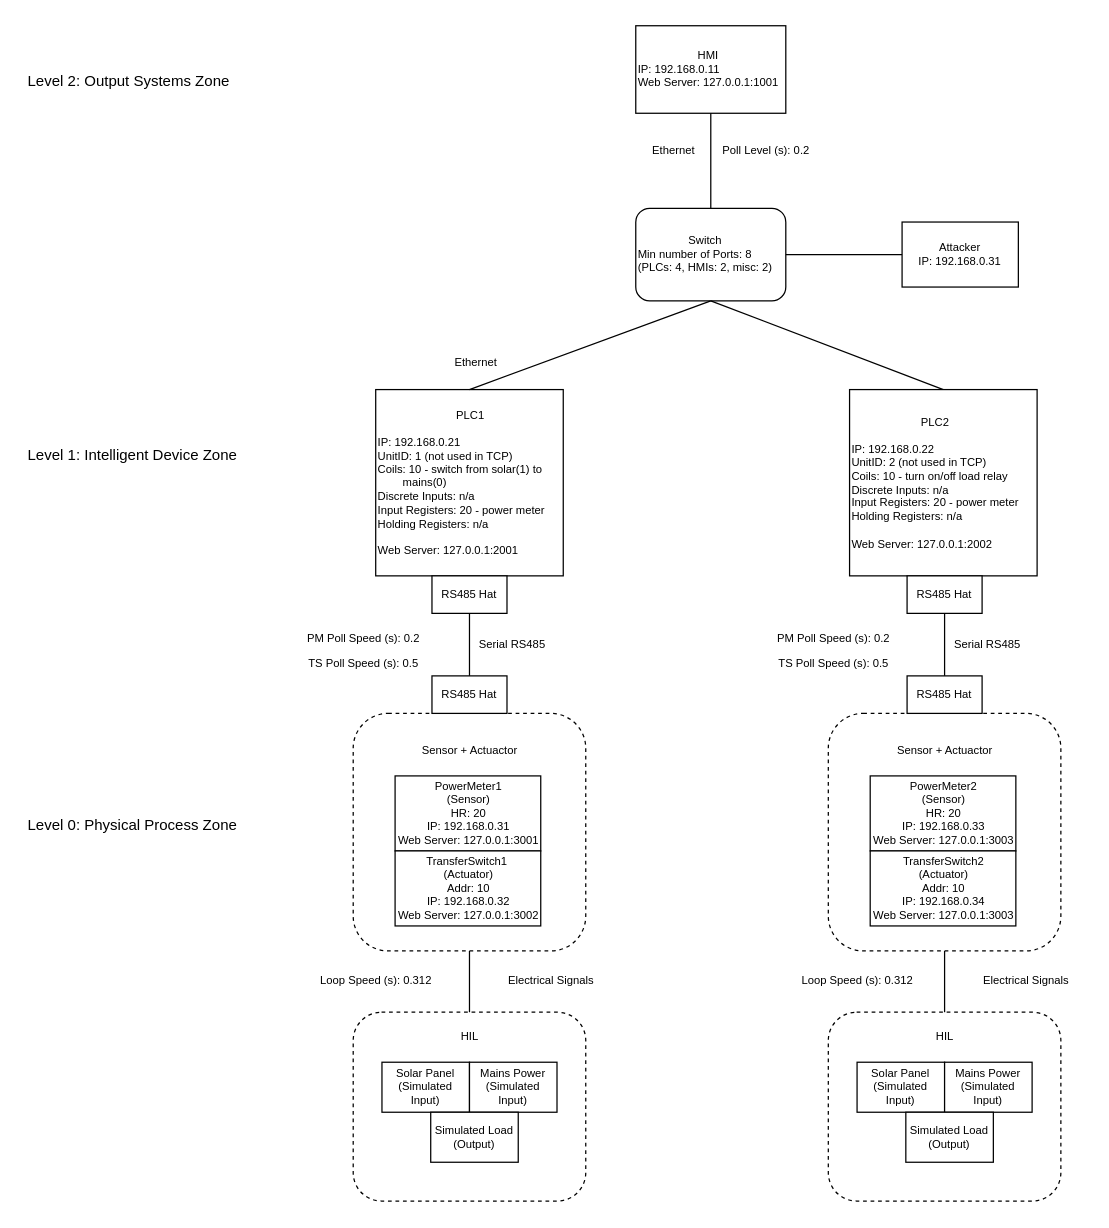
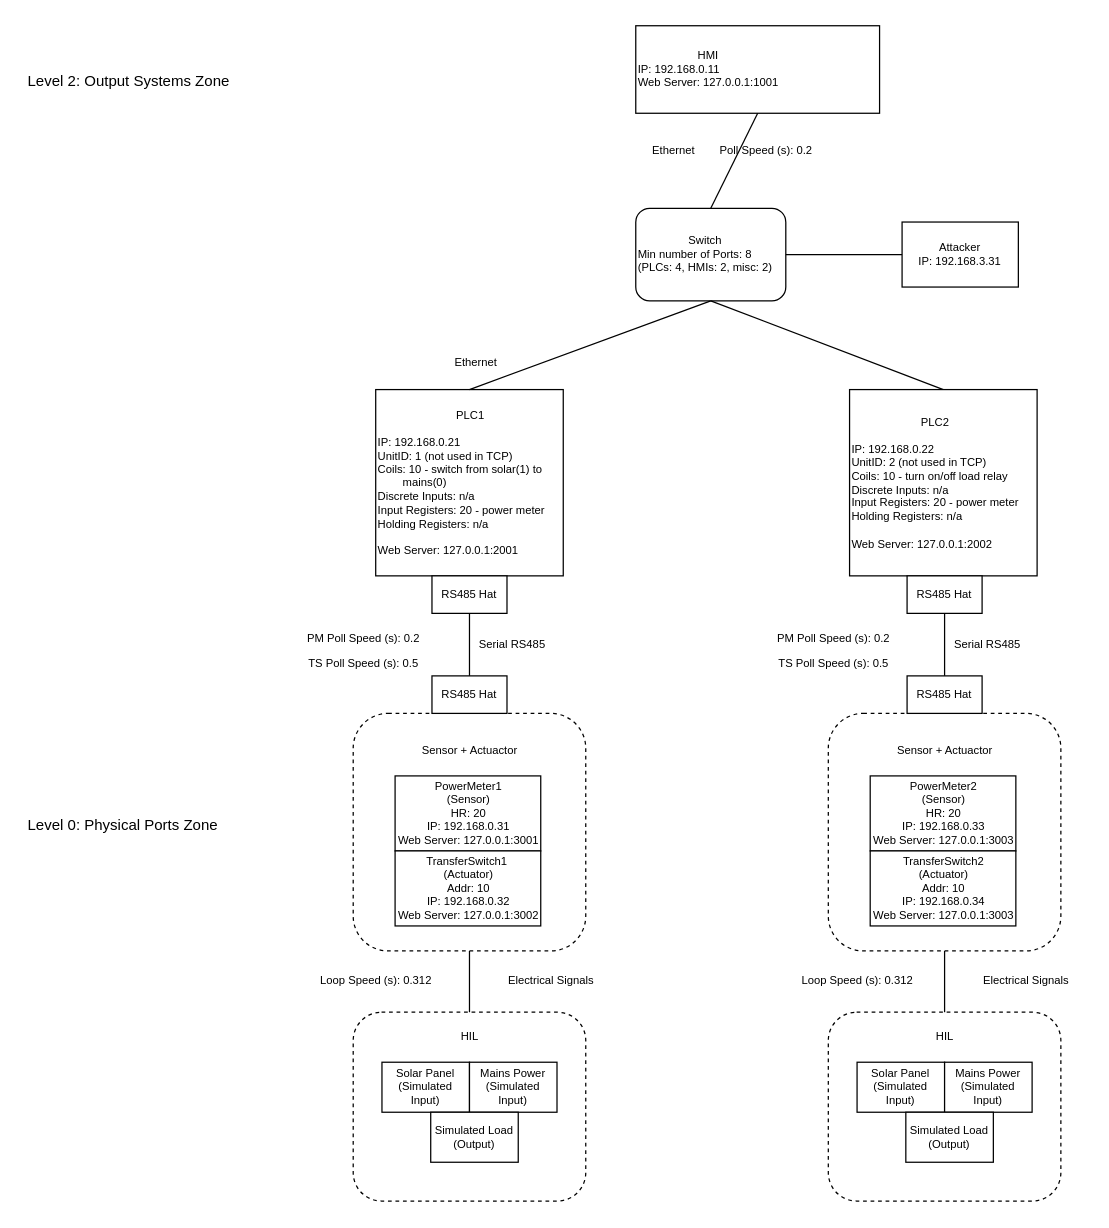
(711, 69) -> (758, 69)
(766, 151) -> (766, 151)
(960, 254) -> (960, 254)
(144, 456) -> none
(139, 826) -> (130, 826)
